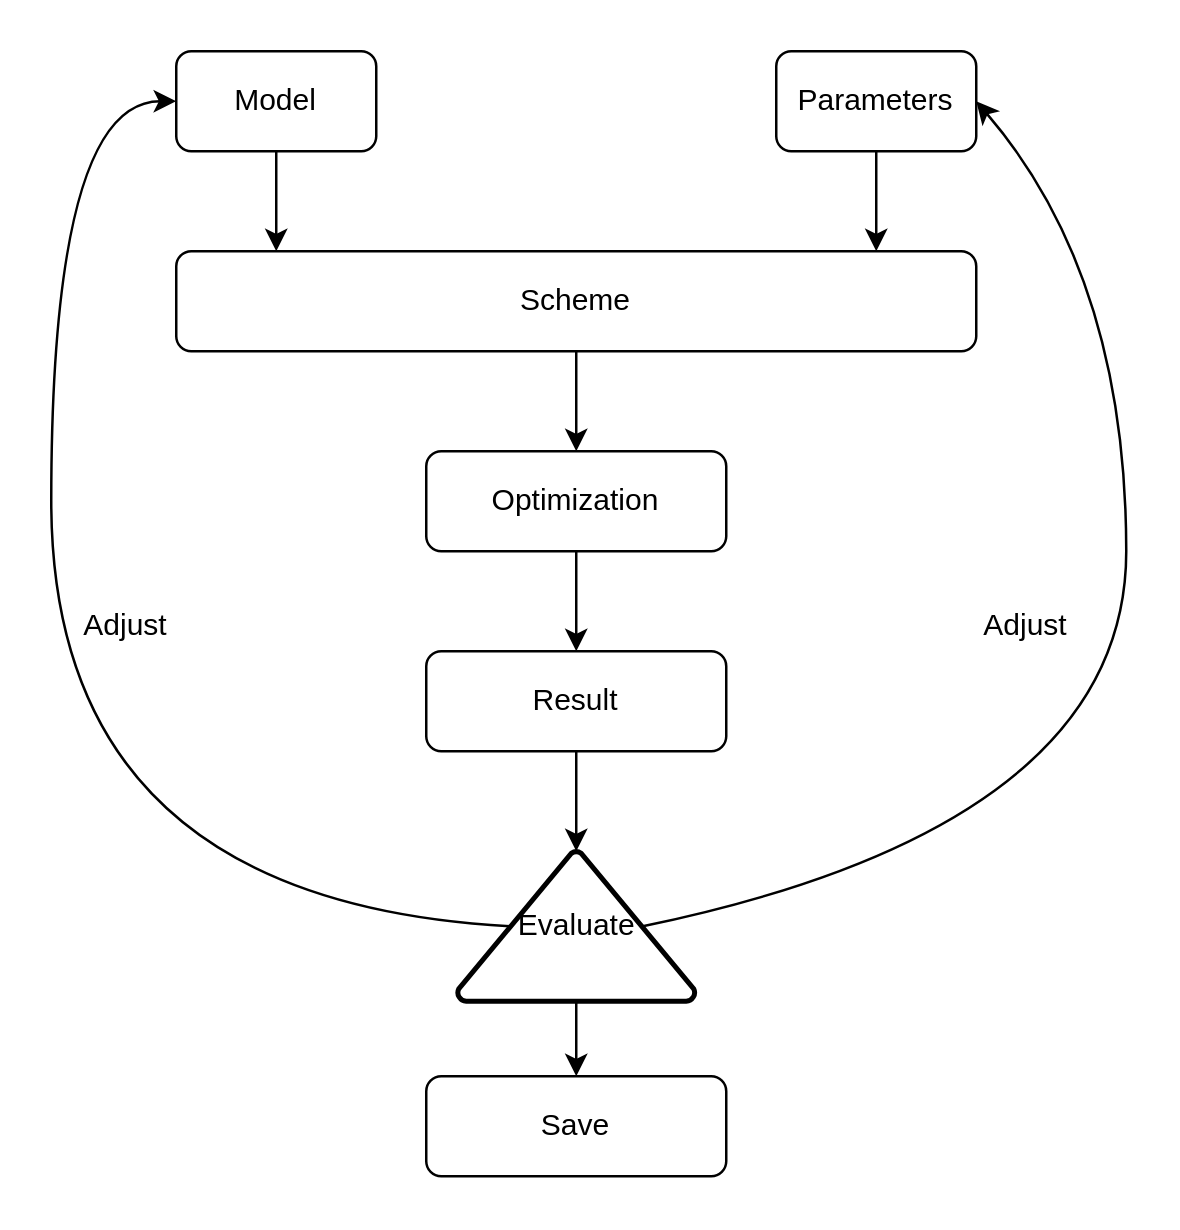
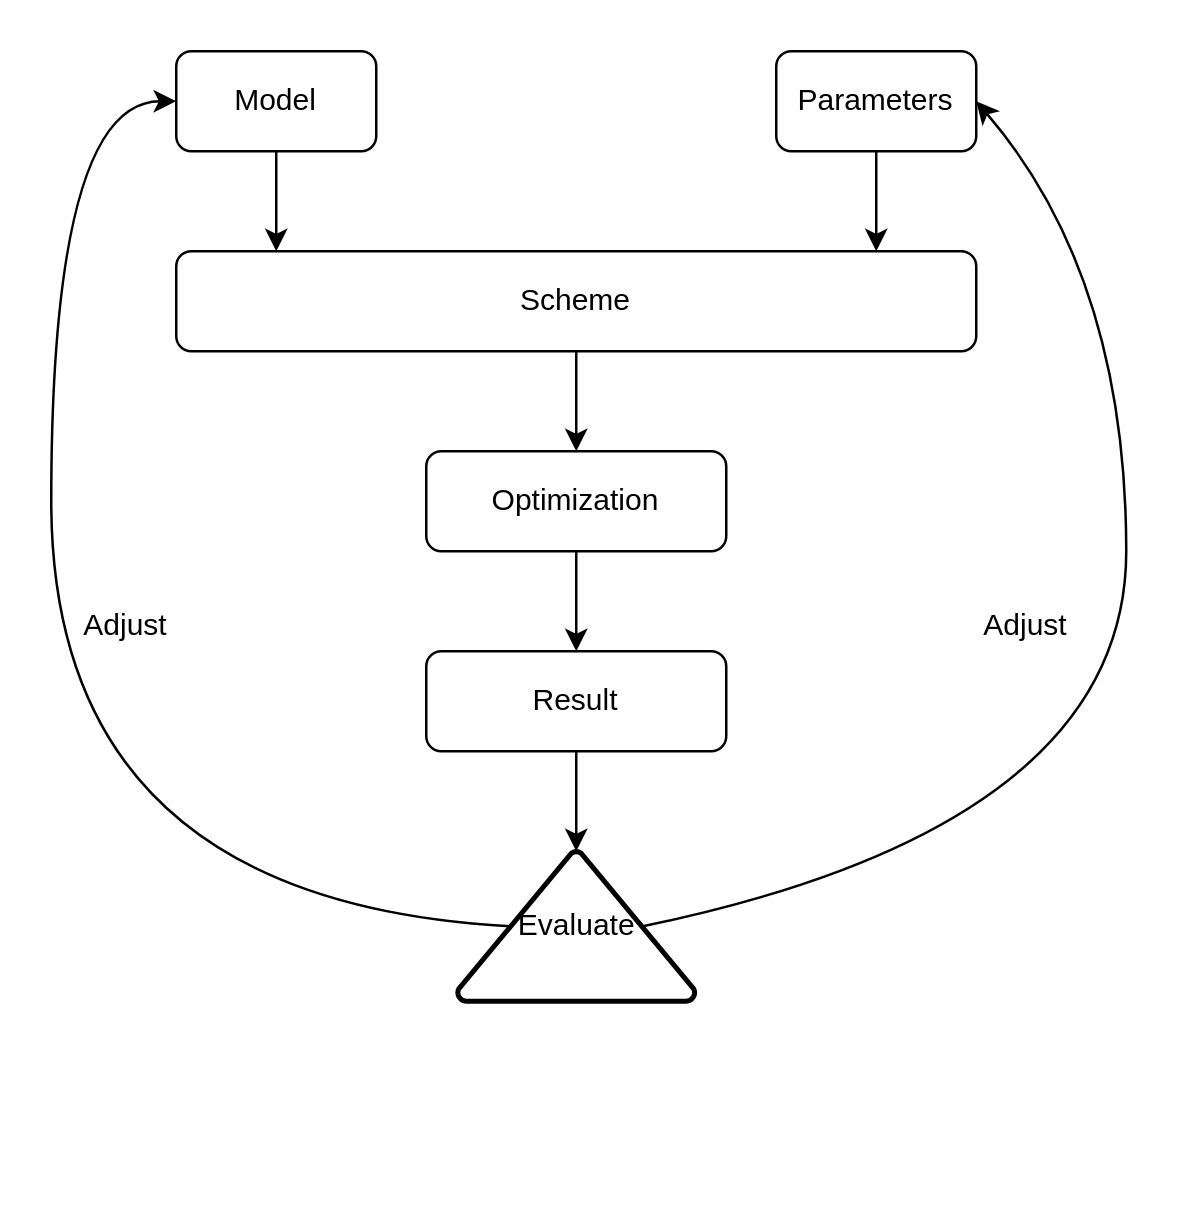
(576, 1046) -> none
(576, 1126) -> none
